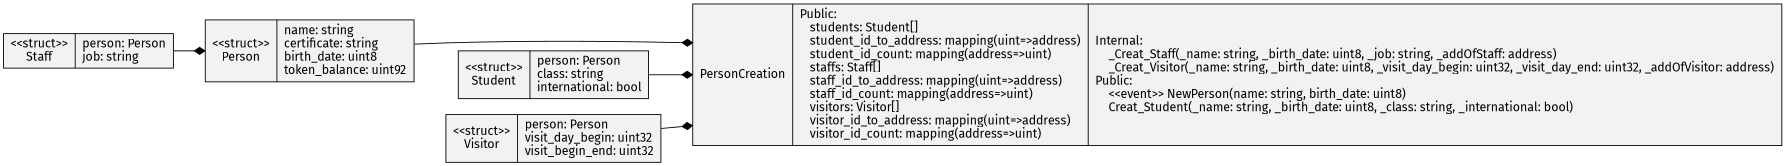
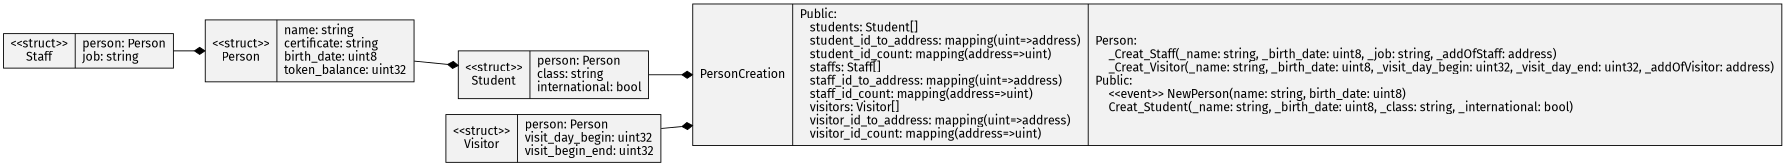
(548, 41) -> (431, 63)
(1119, 41) -> (1116, 41)
(345, 70) -> (345, 70)
